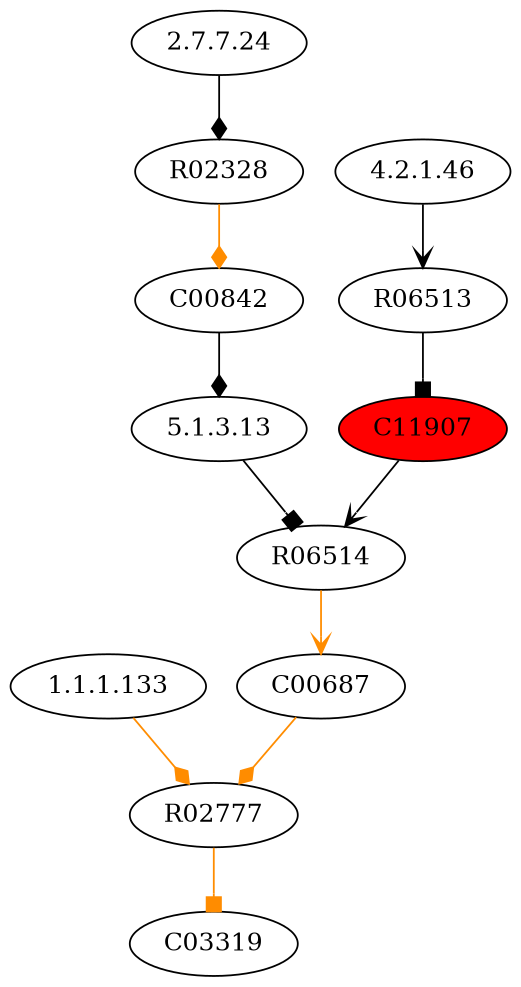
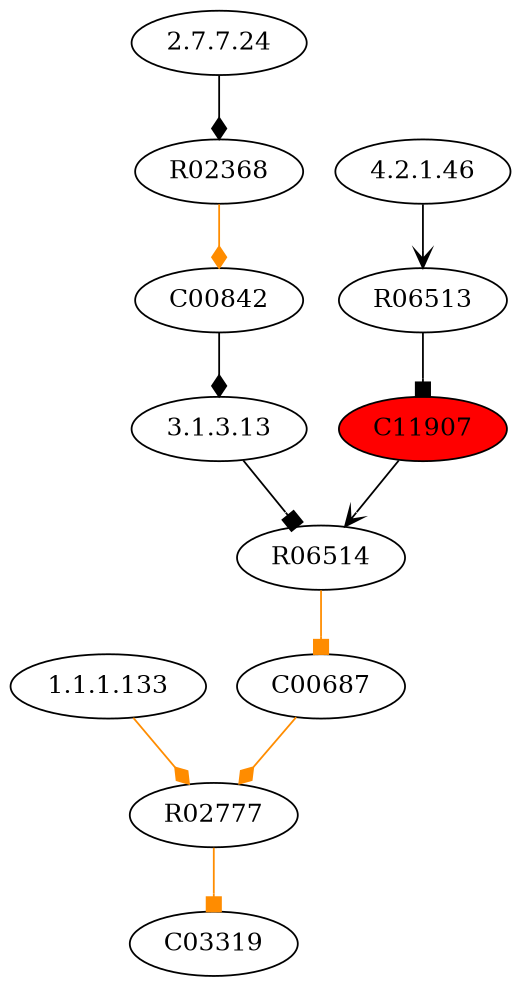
(219, 172) -> (219, 172)
(219, 429) -> (219, 429)
(321, 613) -> (321, 613)
